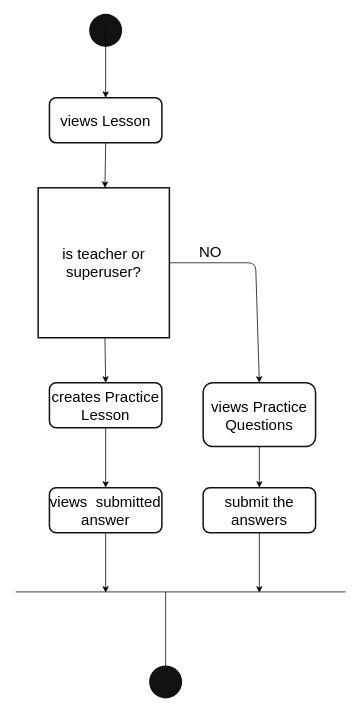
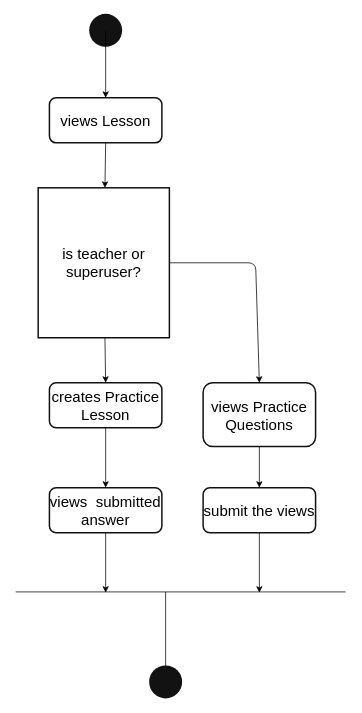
(210, 252) -> none
(259, 510) -> (259, 510)
